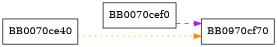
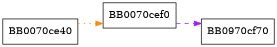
(136, 36) -> (87, 23)
